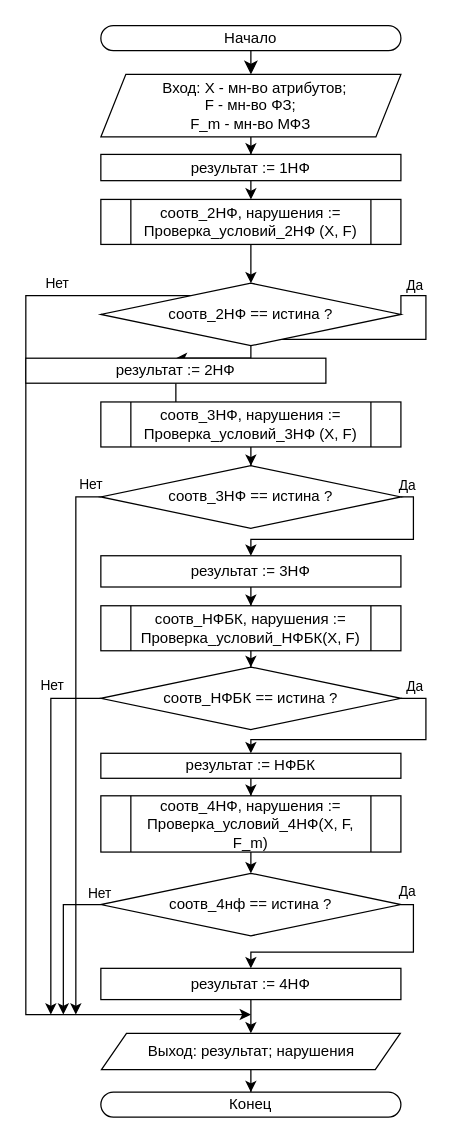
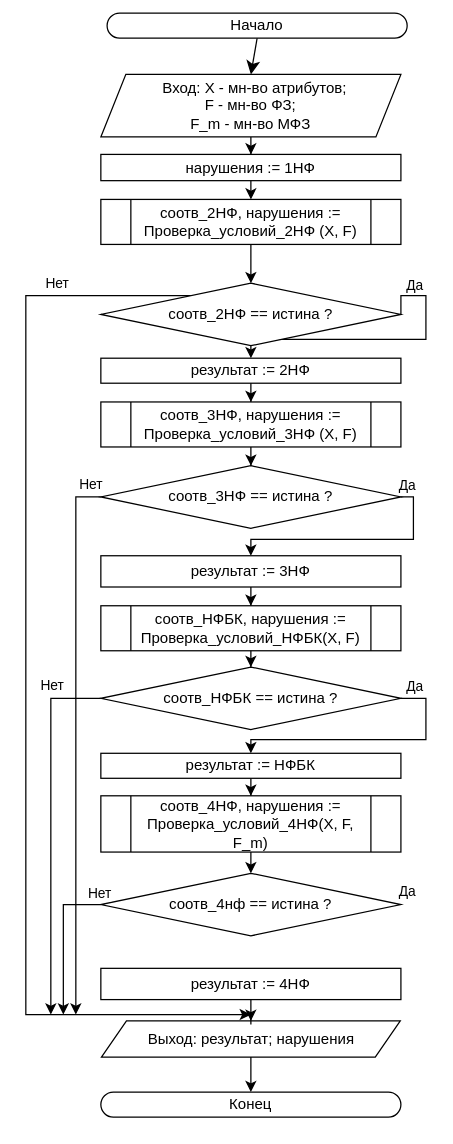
(251, 38) -> (257, 26)
(251, 168) -> (251, 168)
(176, 371) -> (251, 371)
(358, 952) -> none
(251, 1051) -> (251, 1039)
